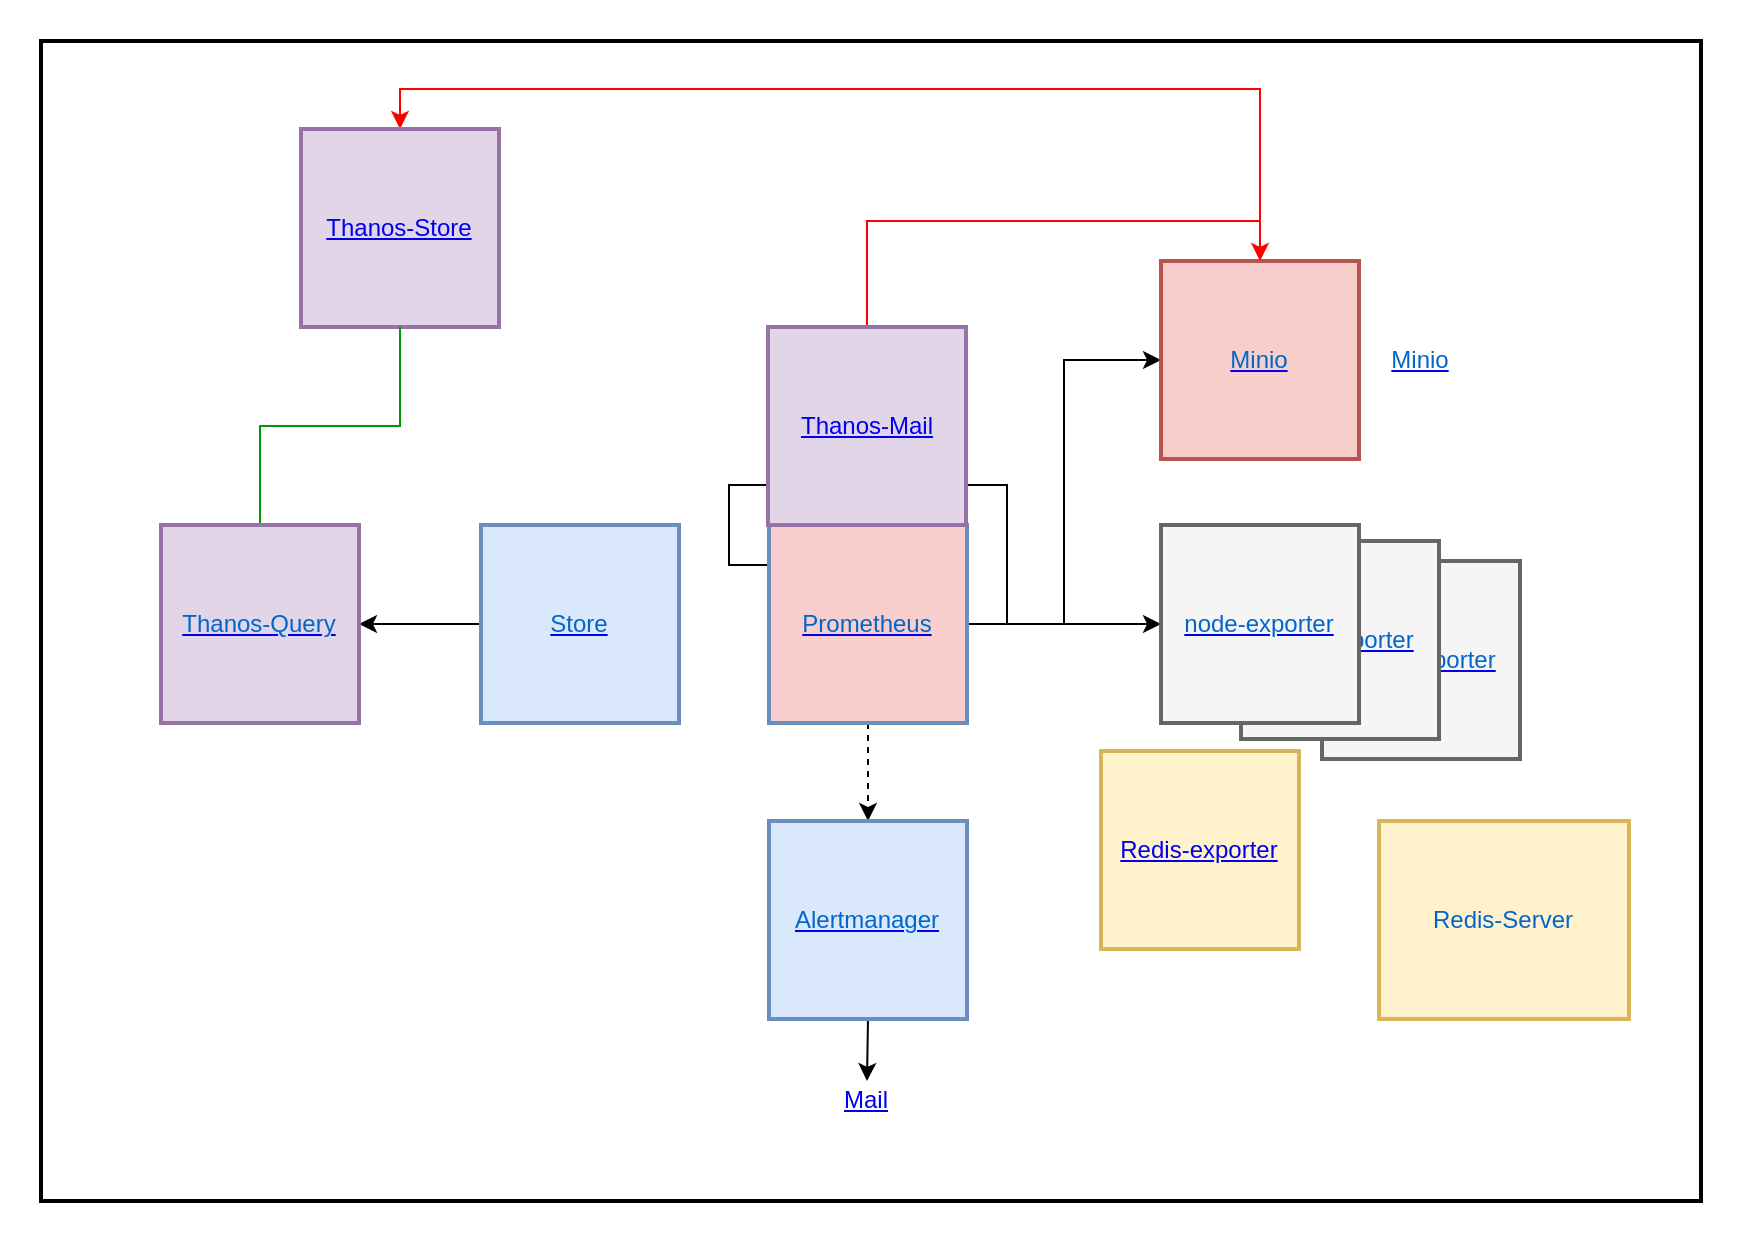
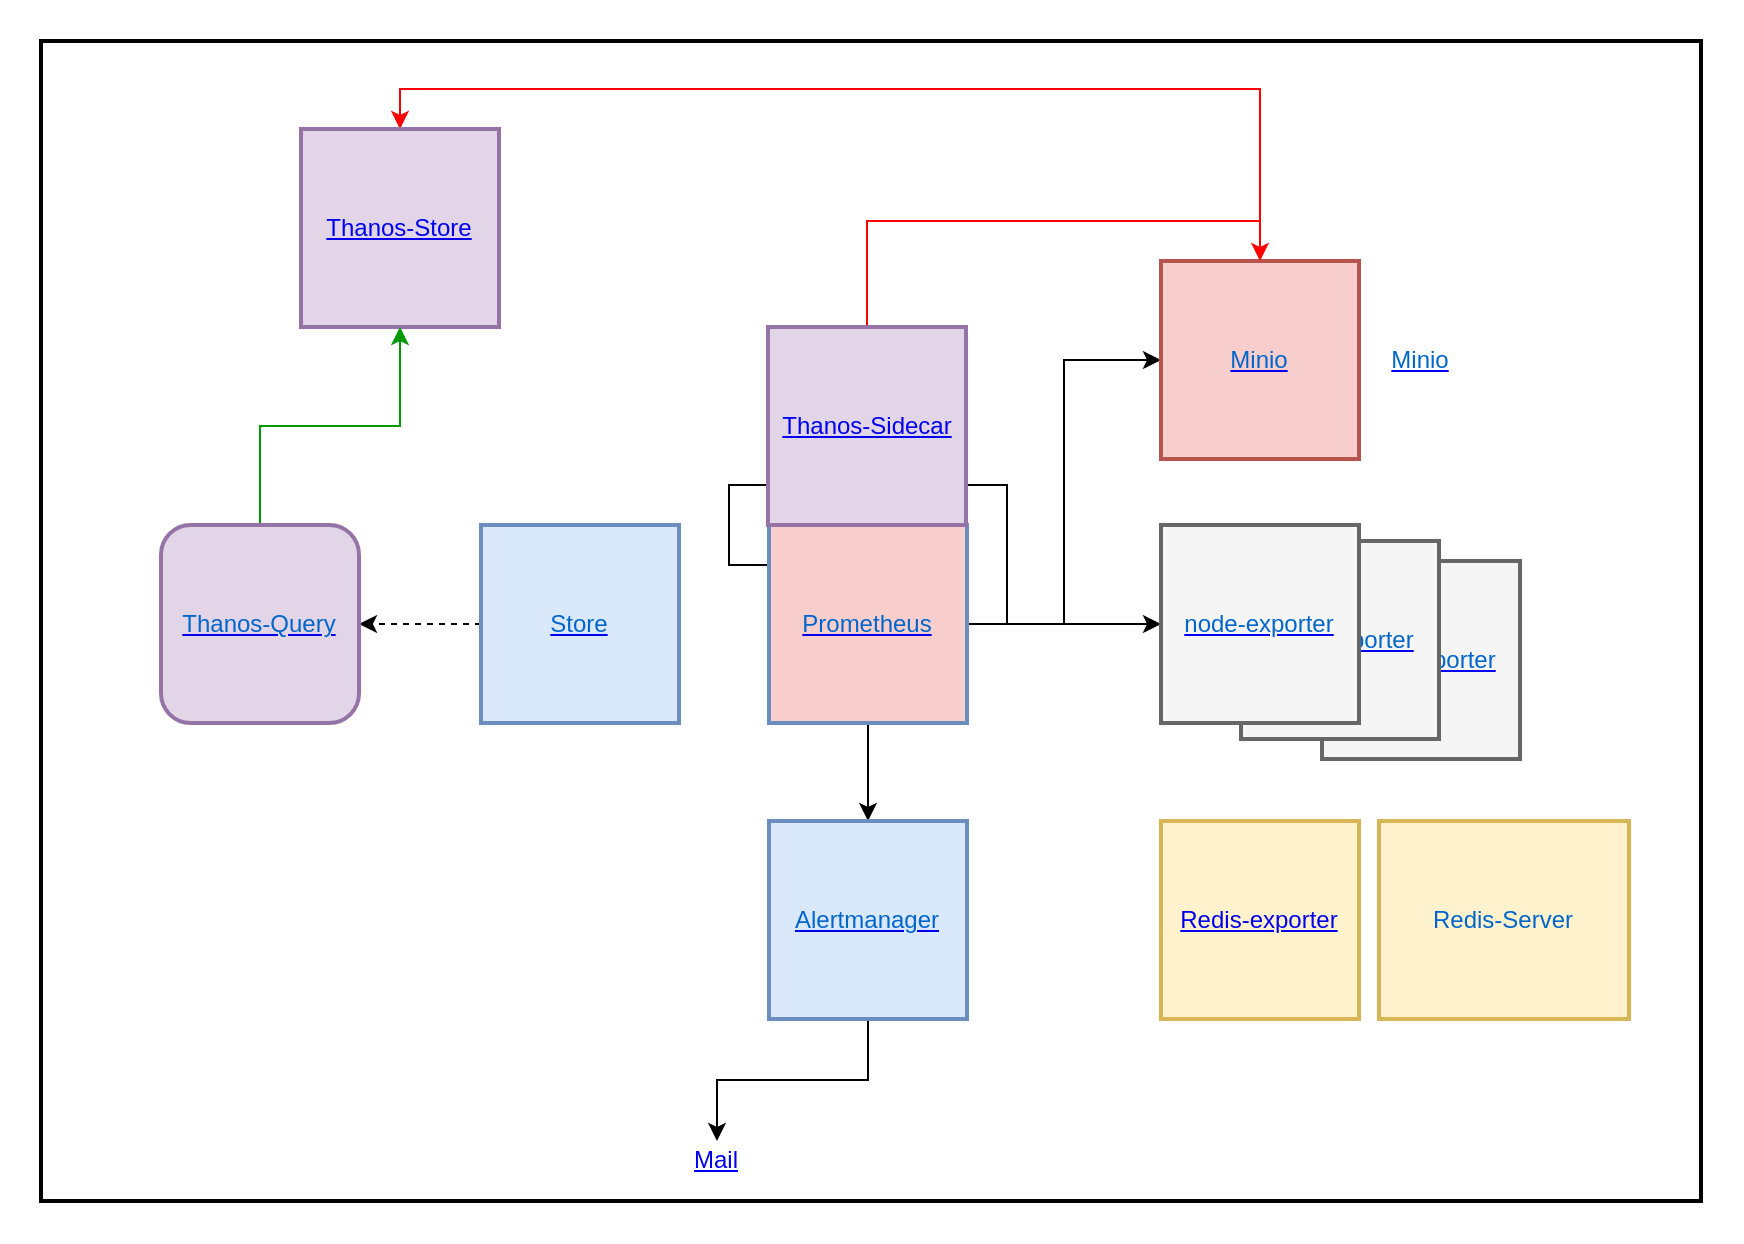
(400, 336) -> (400, 342)
(868, 427) -> (868, 427)
(260, 624) -> (260, 624)
(424, 624) -> (424, 624)
(868, 767) -> (868, 767)
(1200, 850) -> (1260, 920)
(867, 1101) -> (717, 1161)
